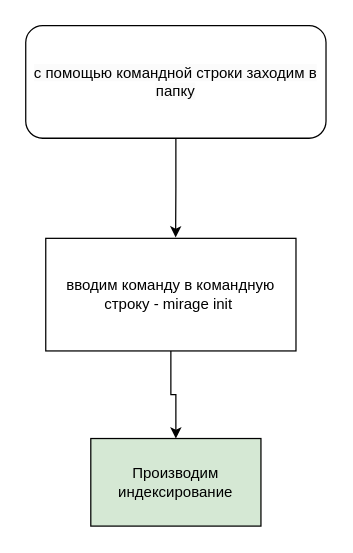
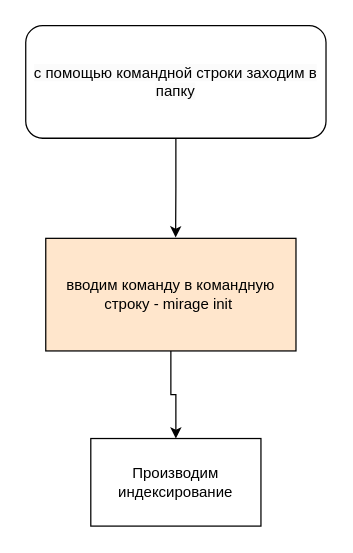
(171, 294) -> (171, 294)
(176, 482) -> (176, 482)
